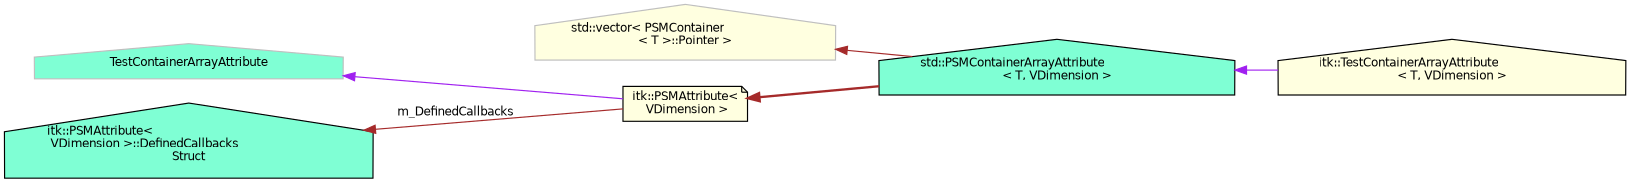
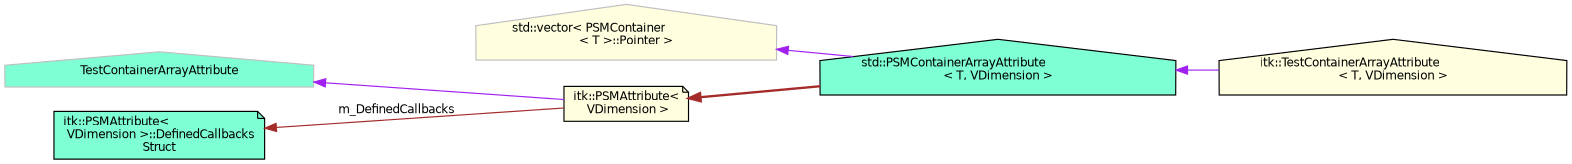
(880, 53) -> (821, 53)
(189, 145) -> (159, 135)
